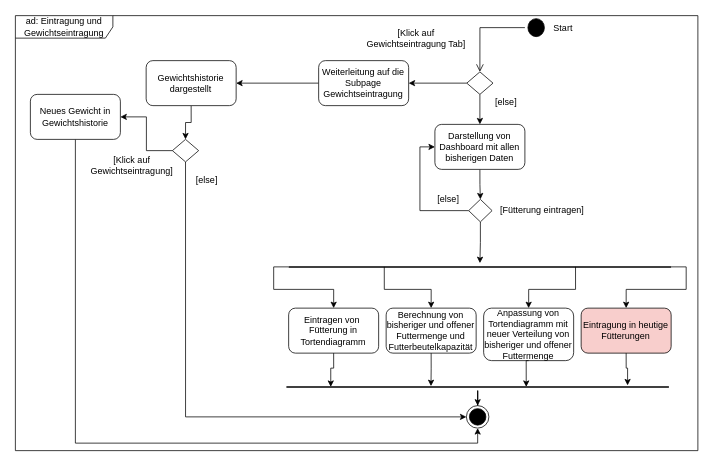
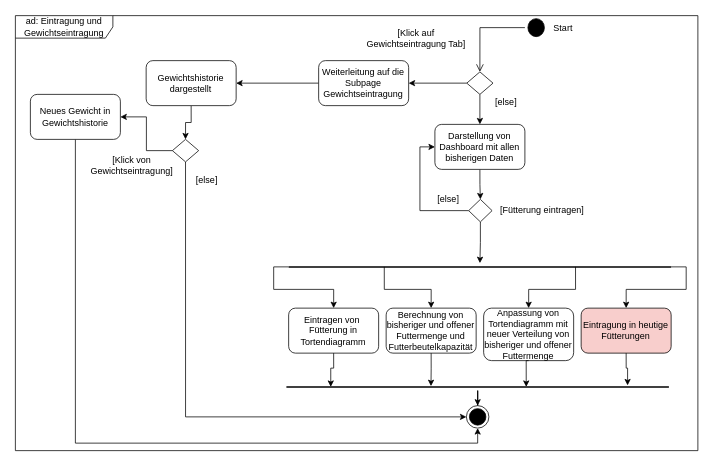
(132, 165) -> (132, 165)
